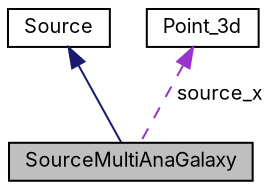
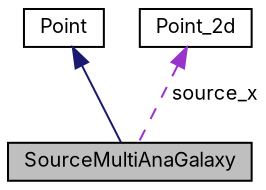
(59, 28) -> (64, 28)
(203, 28) -> (196, 28)
